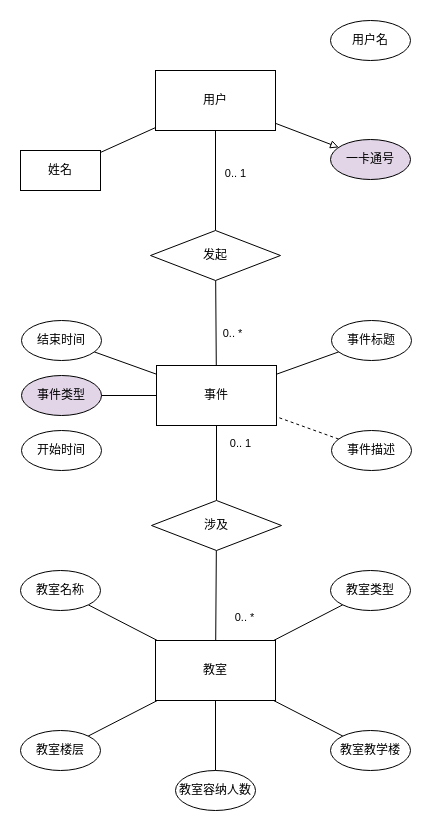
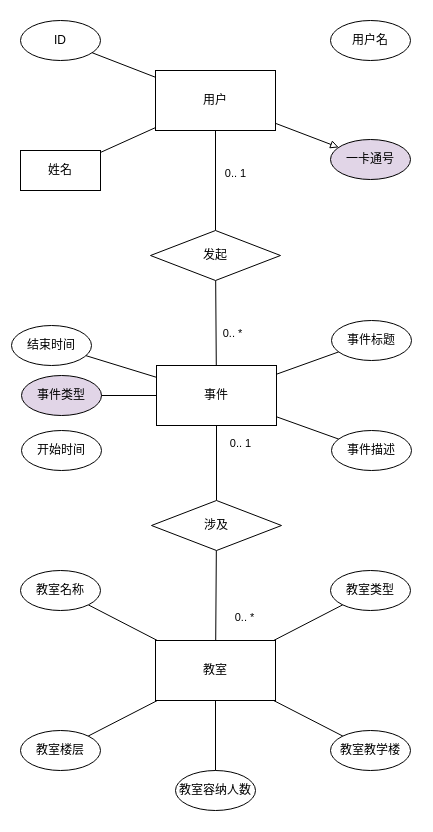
none -> (61, 41)
none -> (124, 65)
(62, 341) -> (52, 346)
(307, 428) -> (307, 428)
